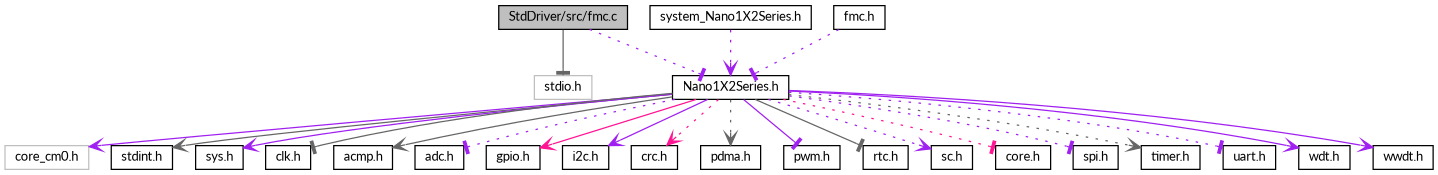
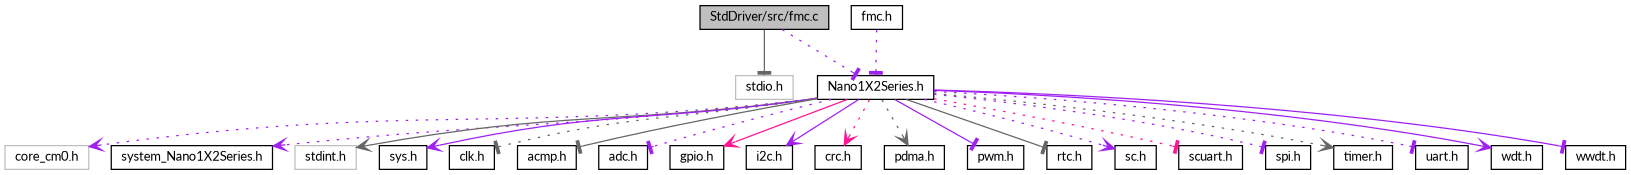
(731, 46) -> (552, 124)
(494, 114) -> (658, 118)
(538, 118) -> (694, 122)
(387, 119) -> (459, 119)
(1176, 119) -> (1357, 118)
(142, 158) -> (326, 158)
(1023, 158) -> (1211, 158)
